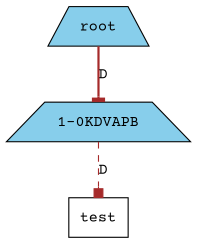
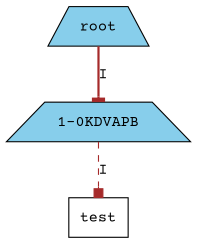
(103, 74) -> (103, 74)
(103, 170) -> (103, 170)
